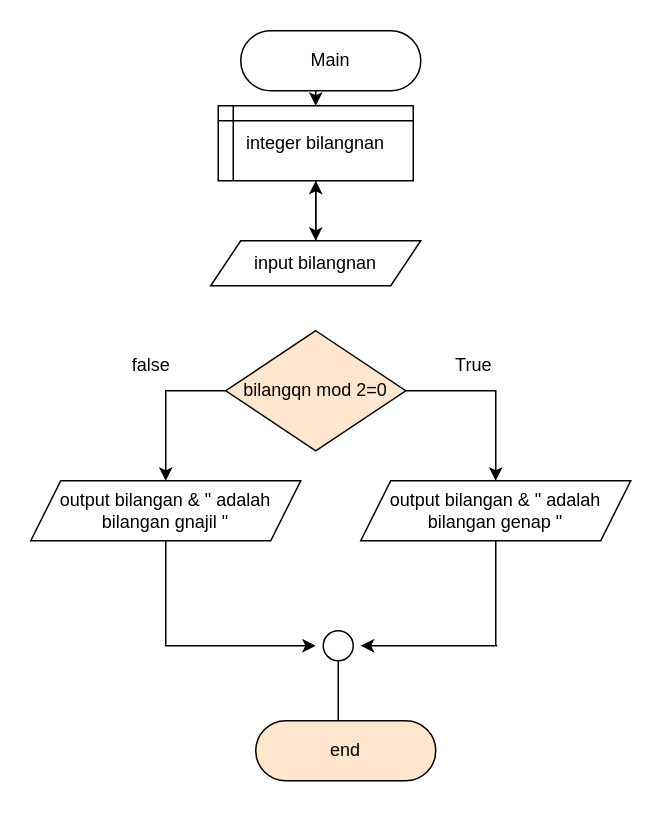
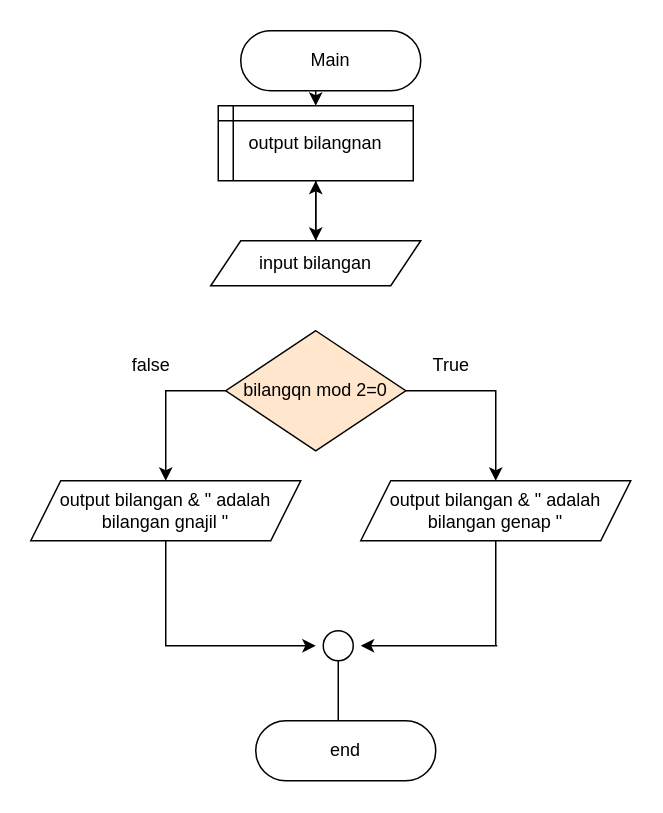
(316, 143) -> (316, 143)
(316, 263) -> (316, 263)
(473, 365) -> (451, 365)
(346, 751) -> (346, 751)
